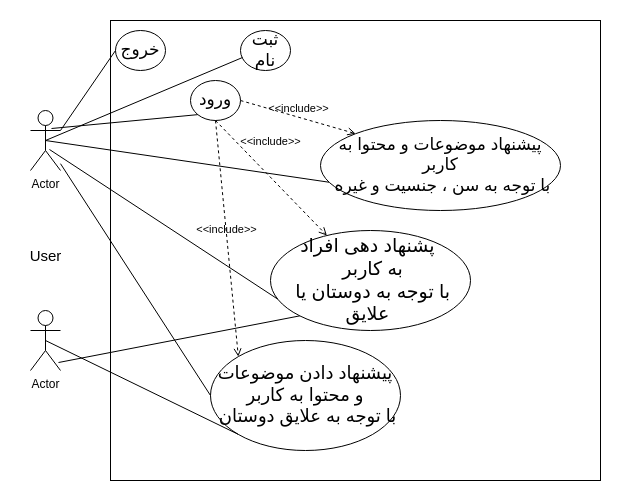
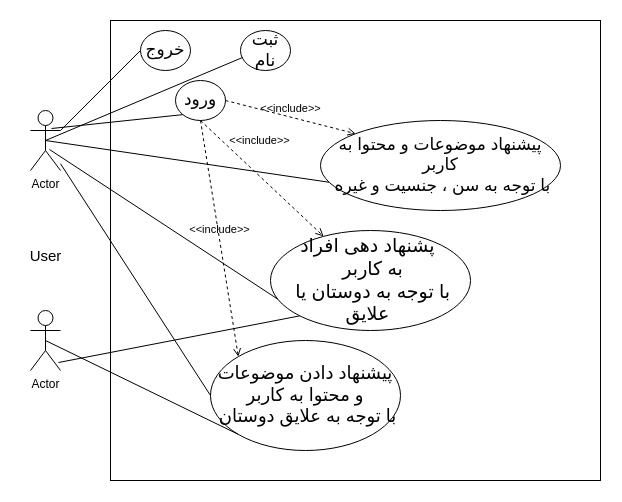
(141, 51) -> (166, 51)
(216, 101) -> (201, 101)
